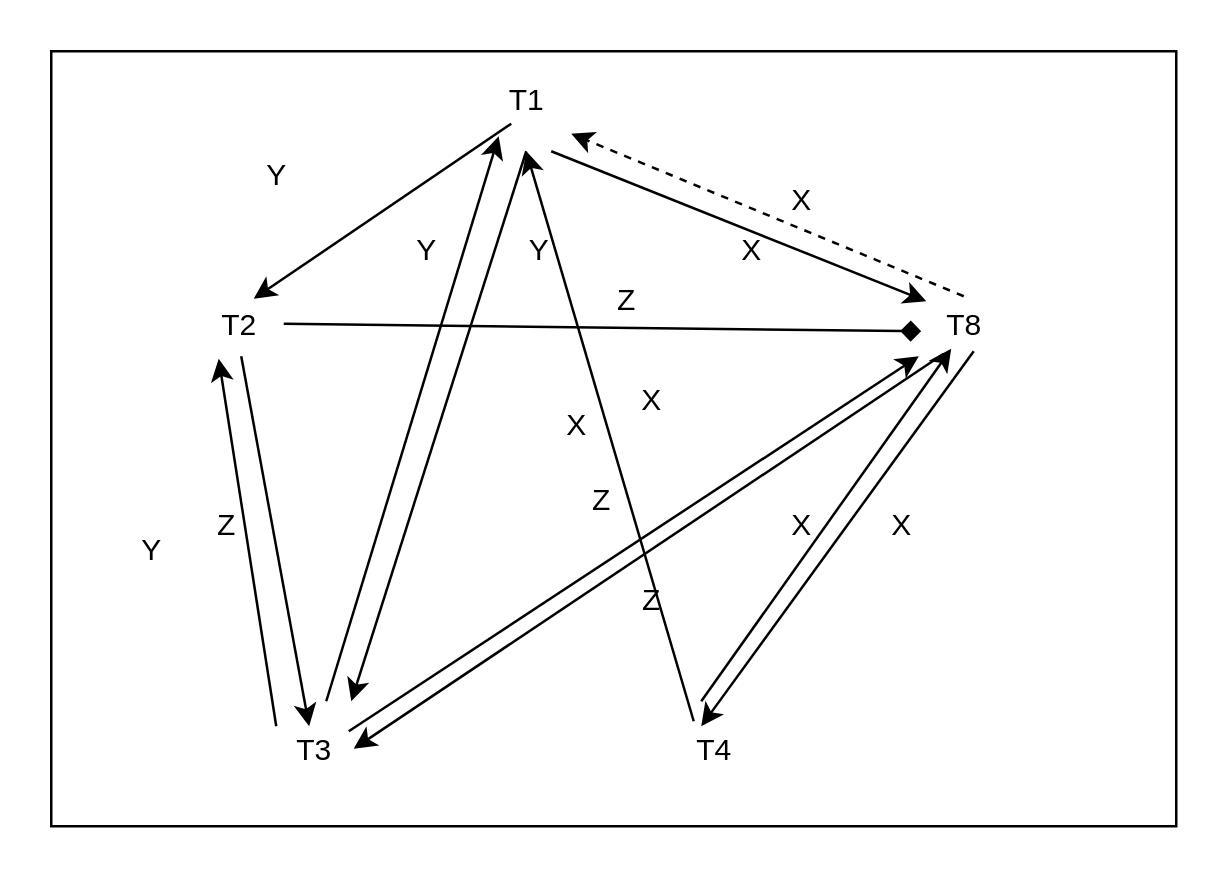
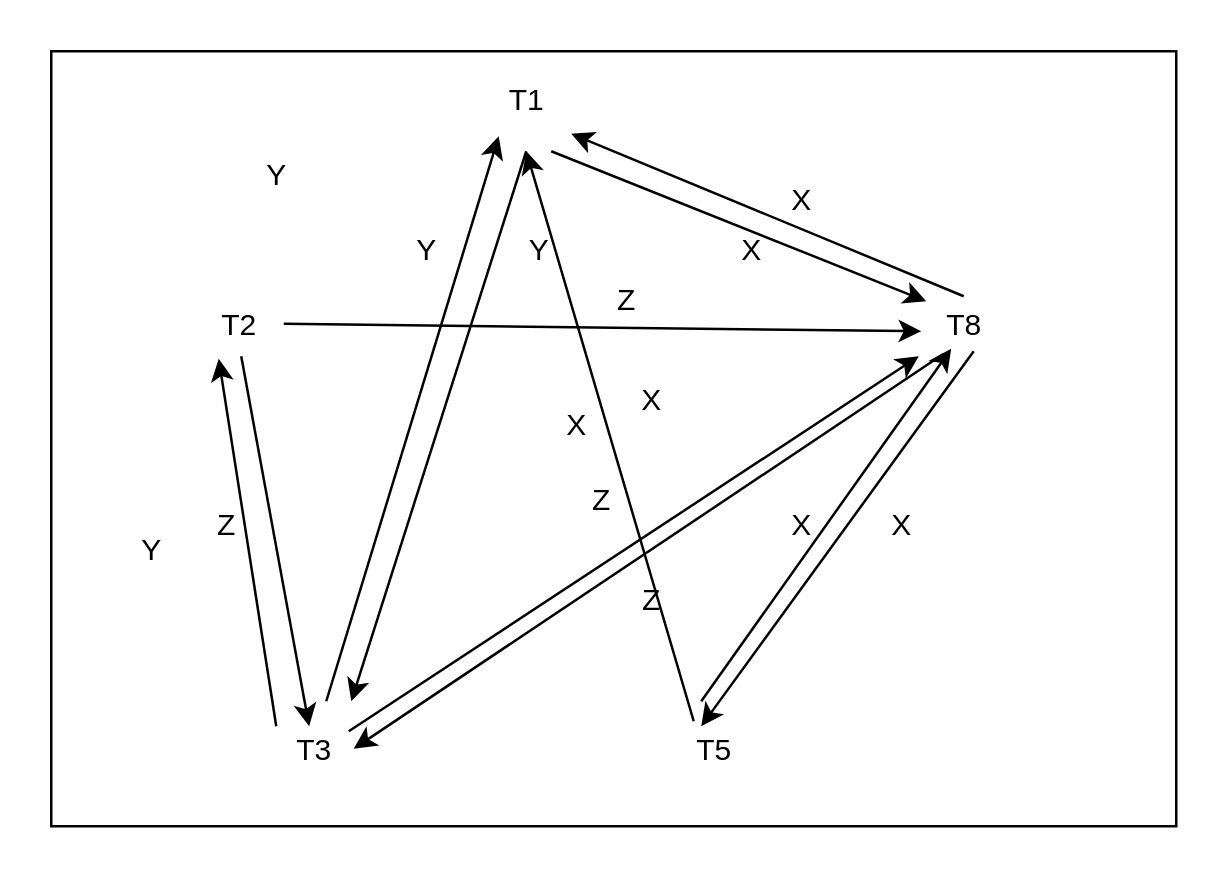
(390, 206) -> none
(773, 217) -> (773, 217)
(901, 331) -> (902, 331)
(715, 751) -> (715, 751)
